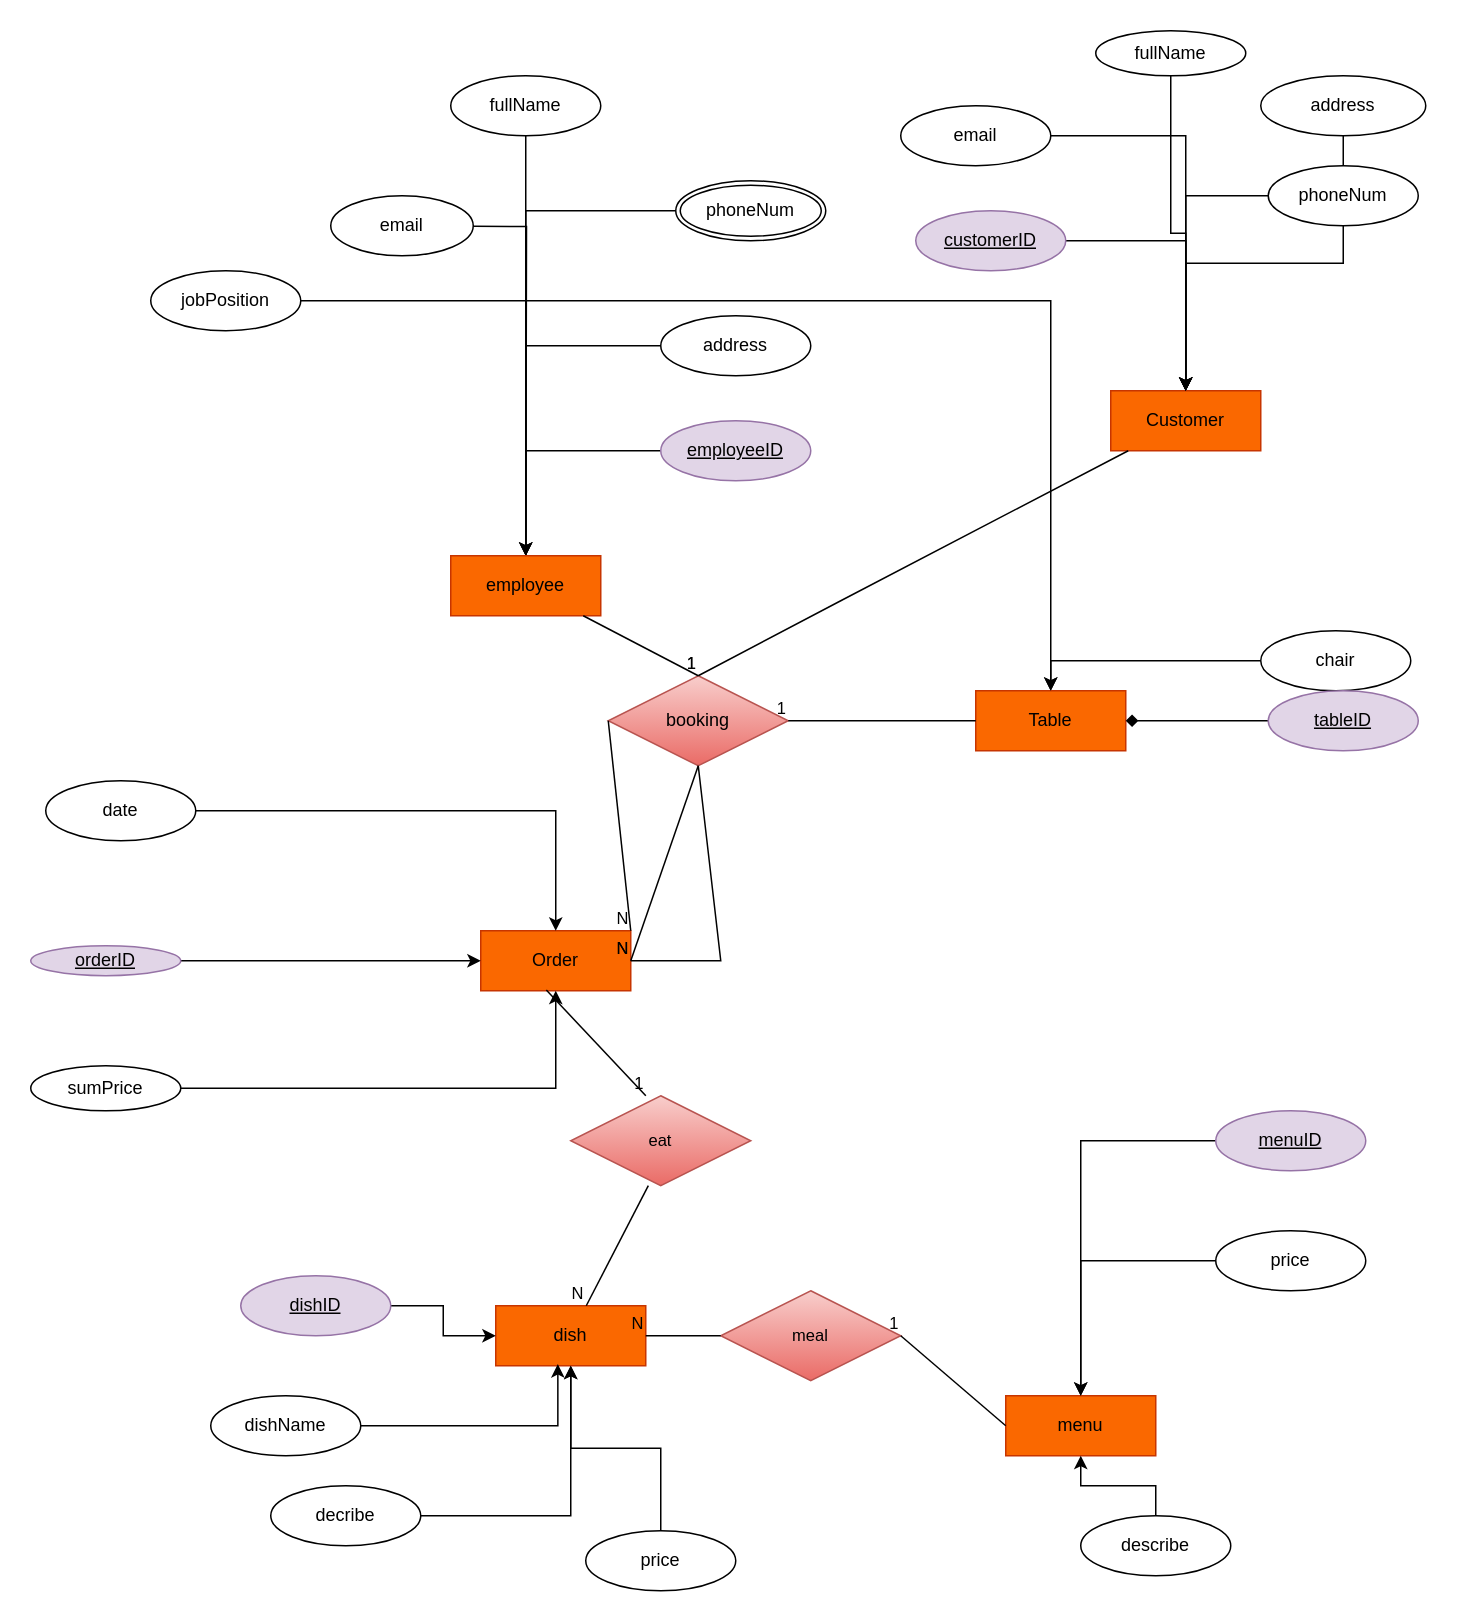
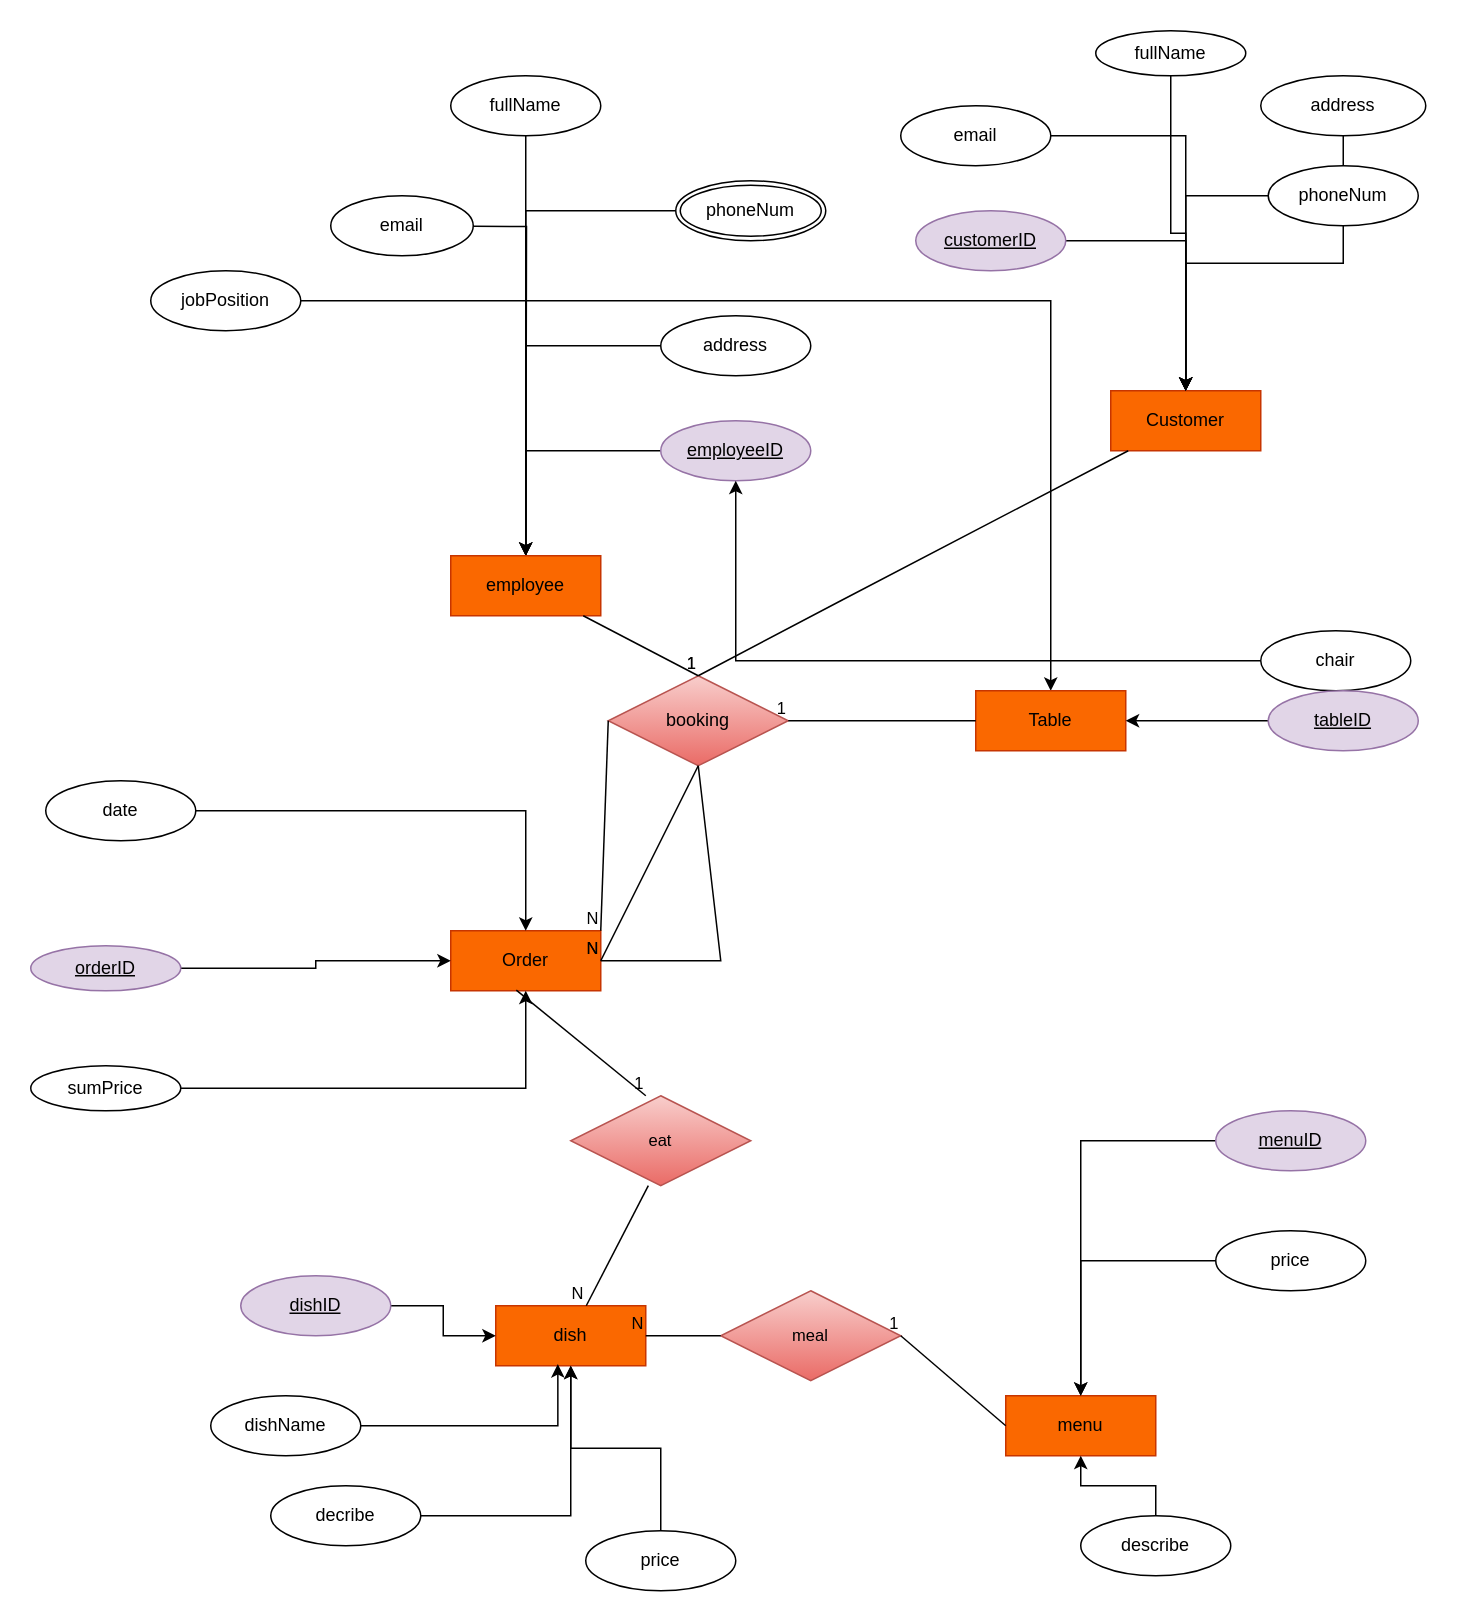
(1053, 661) -> (807, 661)
(1138, 721) -> (1137, 721)
(106, 961) -> (106, 968)
(556, 961) -> (526, 961)
